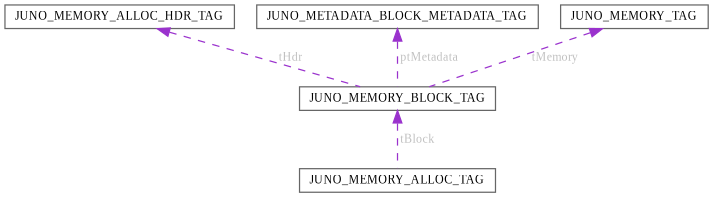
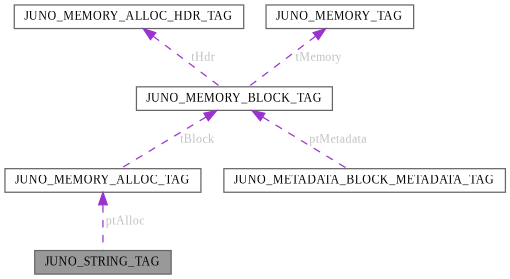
(398, 64) -> (305, 143)
none -> (103, 262)
